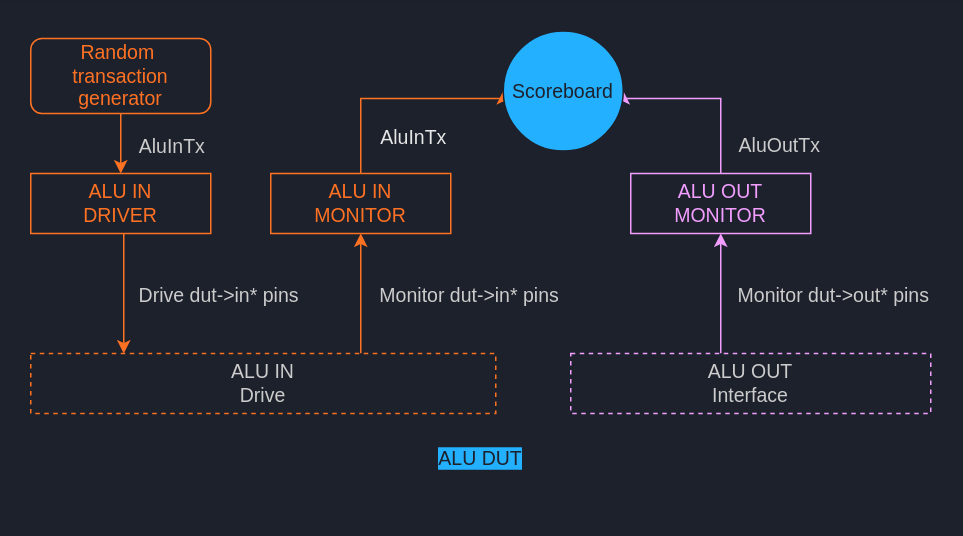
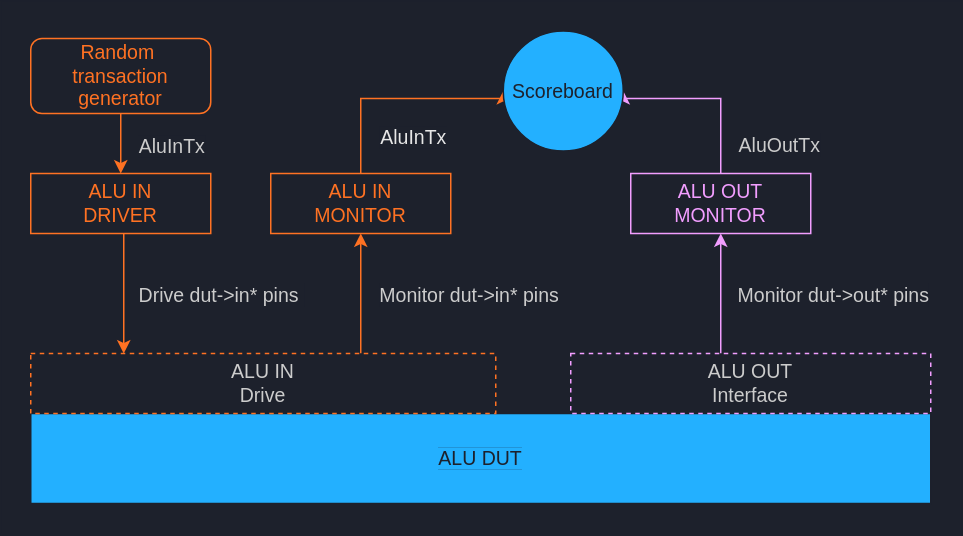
(481, 458) -> (481, 458)
